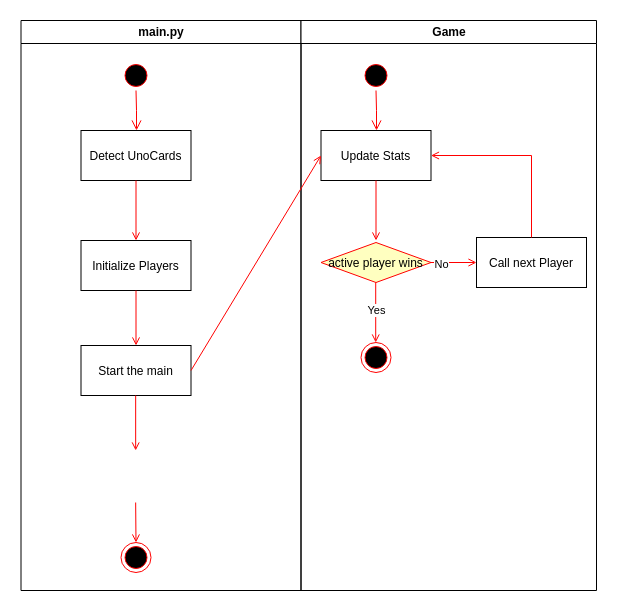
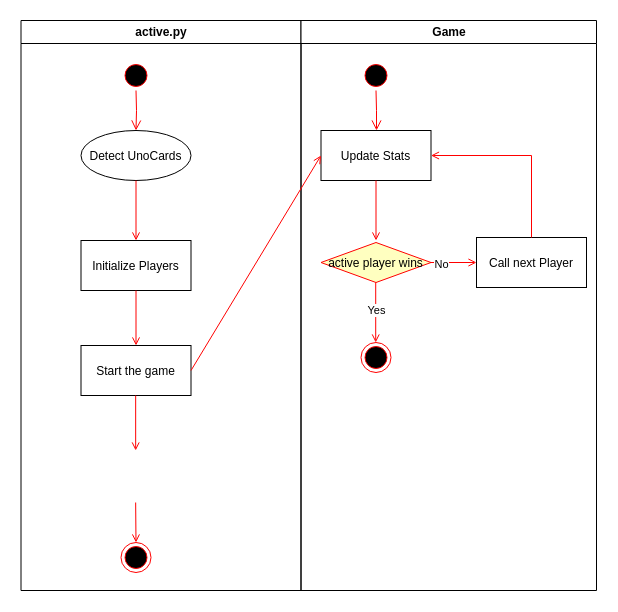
(162, 33) -> (162, 33)
(136, 156) -> (136, 156)
(136, 371) -> (136, 371)
